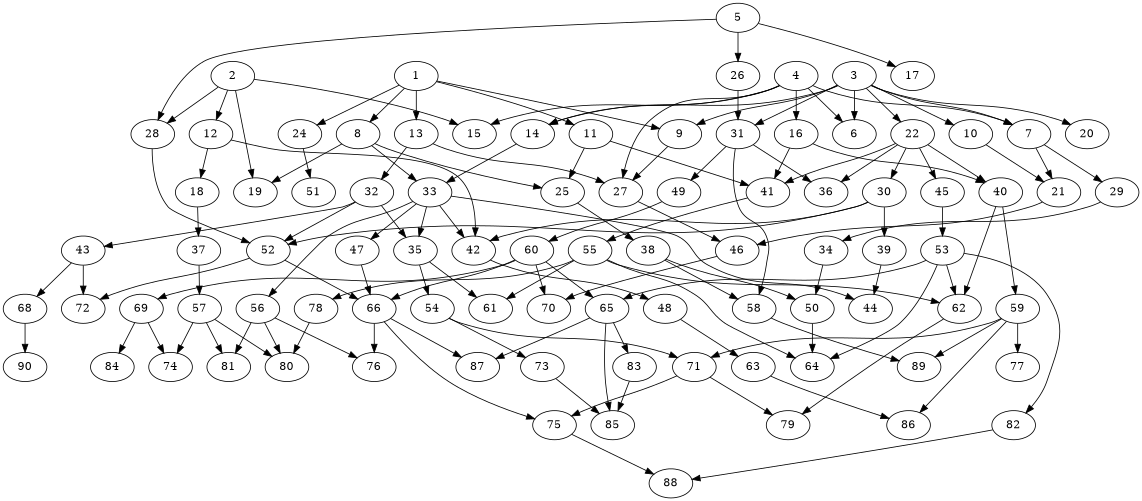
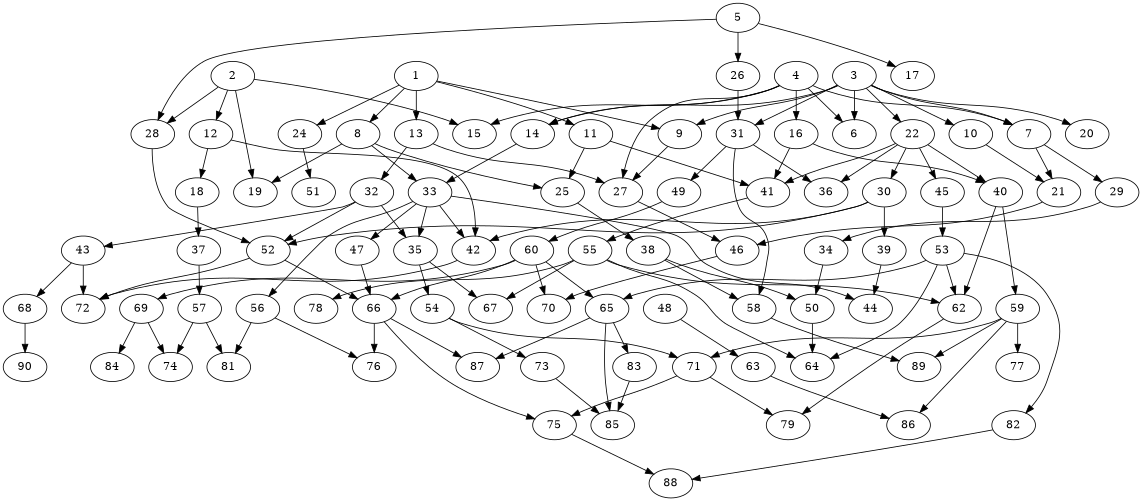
(558, 278) -> (212, 279)
(491, 309) -> (491, 309)
(287, 367) -> none
